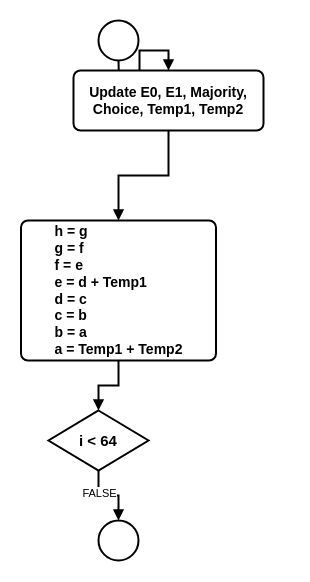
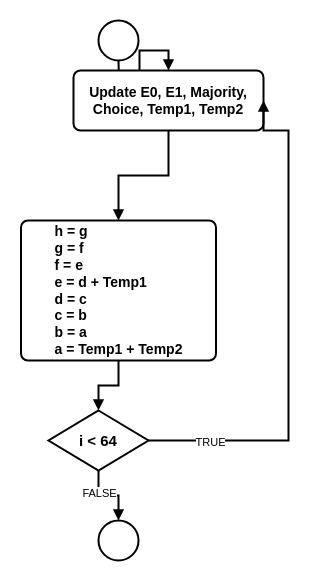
none -> (289, 341)
